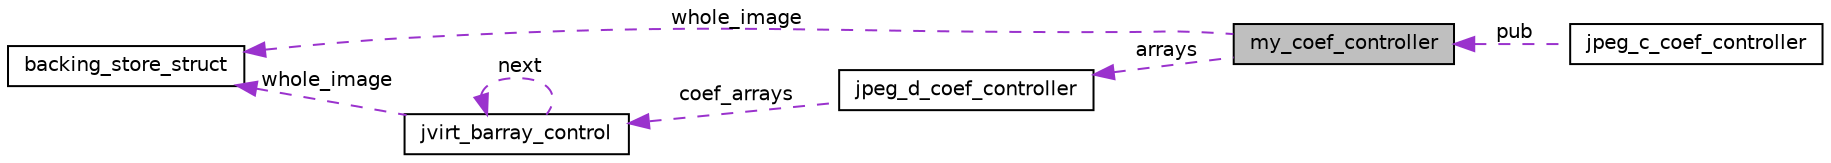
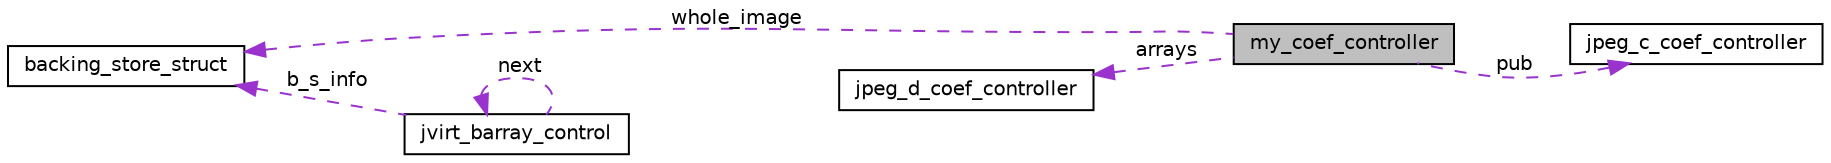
(1522, 44) -> (1513, 77)
(324, 81) -> (324, 81)
(744, 112) -> none
